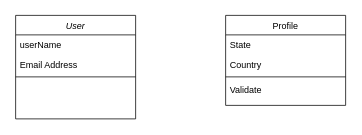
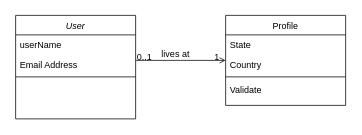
none -> (179, 60)
